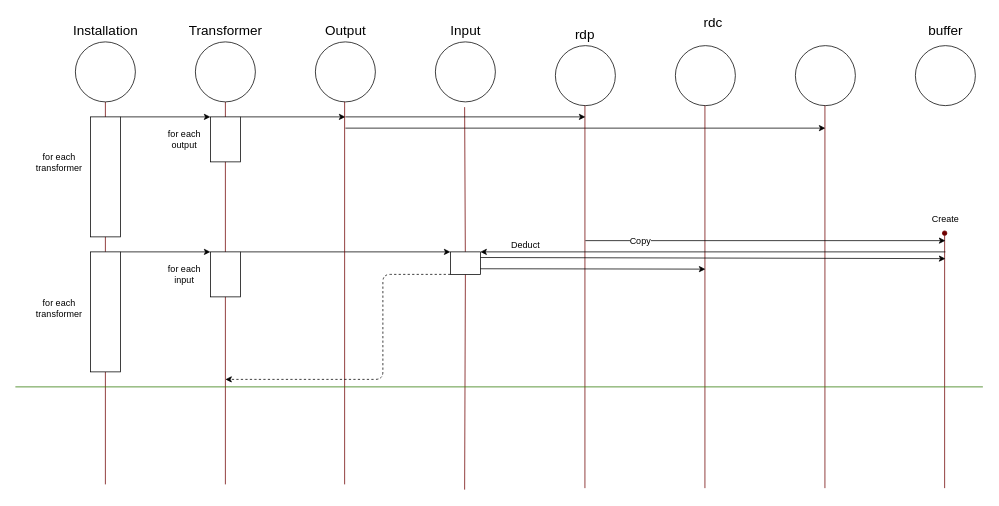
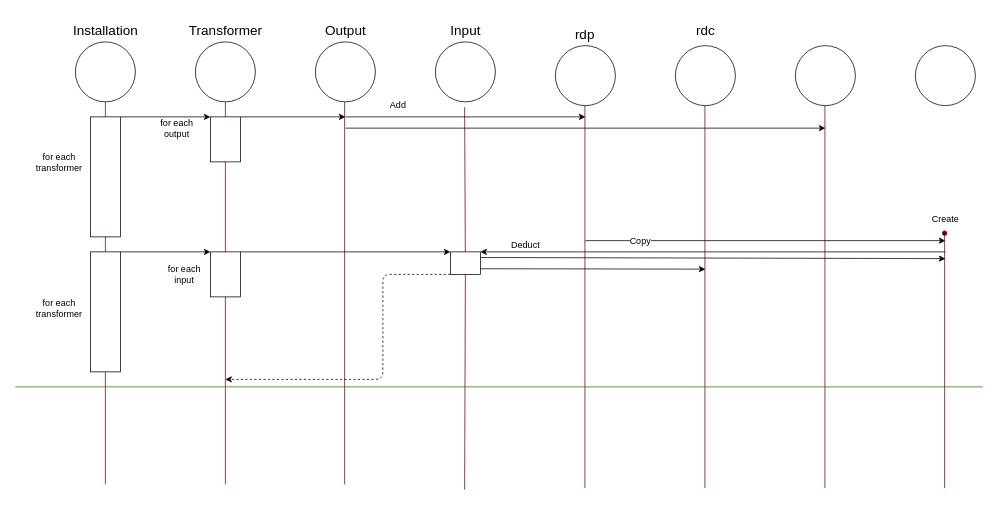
(713, 23) -> (705, 30)
(945, 30) -> none
none -> (398, 105)
(184, 139) -> (177, 128)
